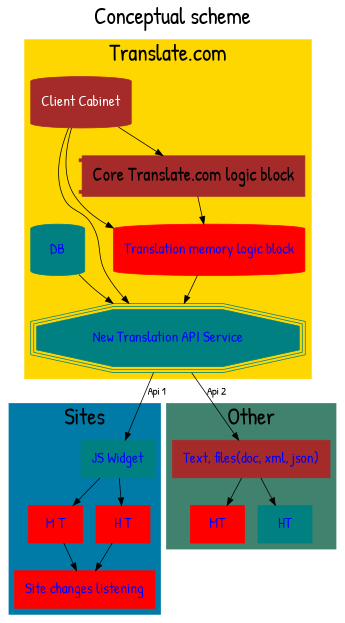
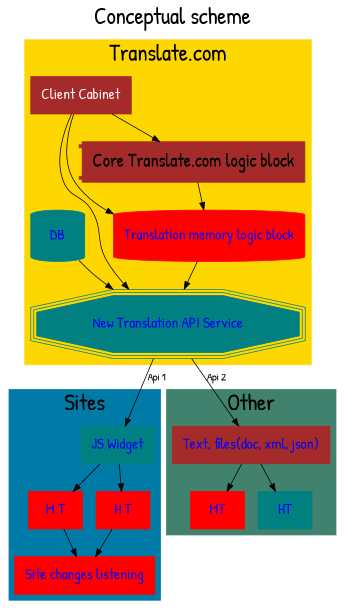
(81, 102) -> (81, 95)
